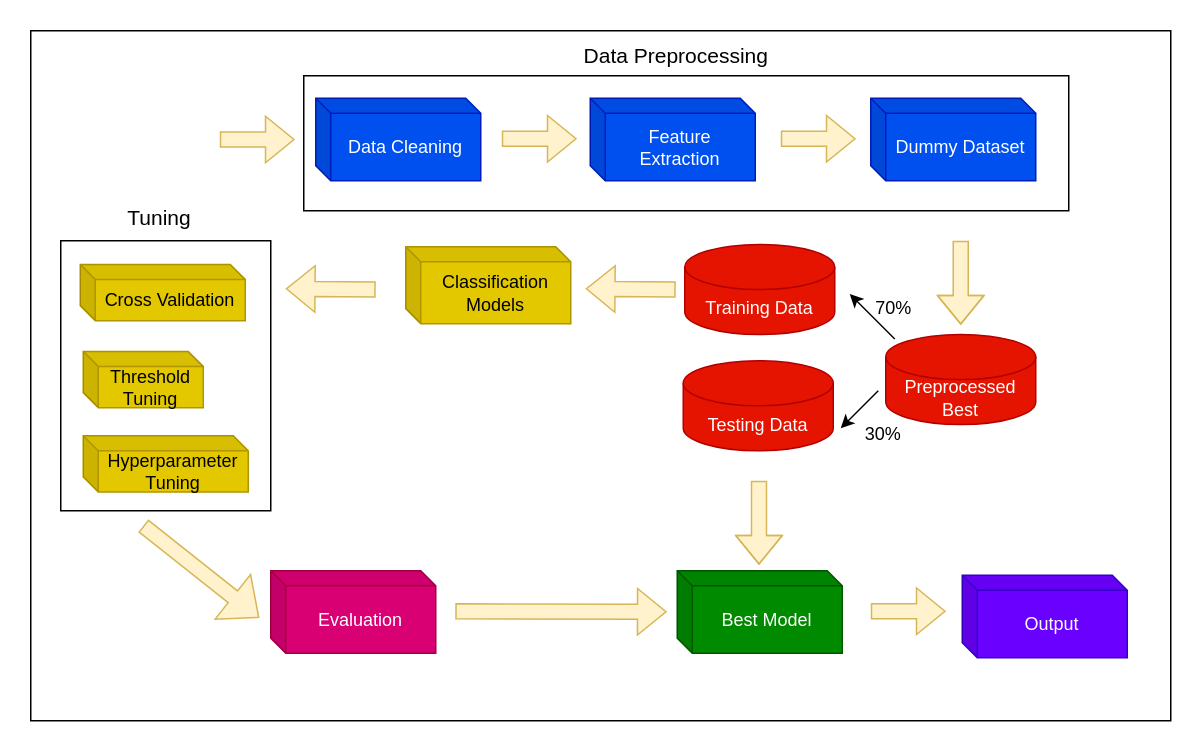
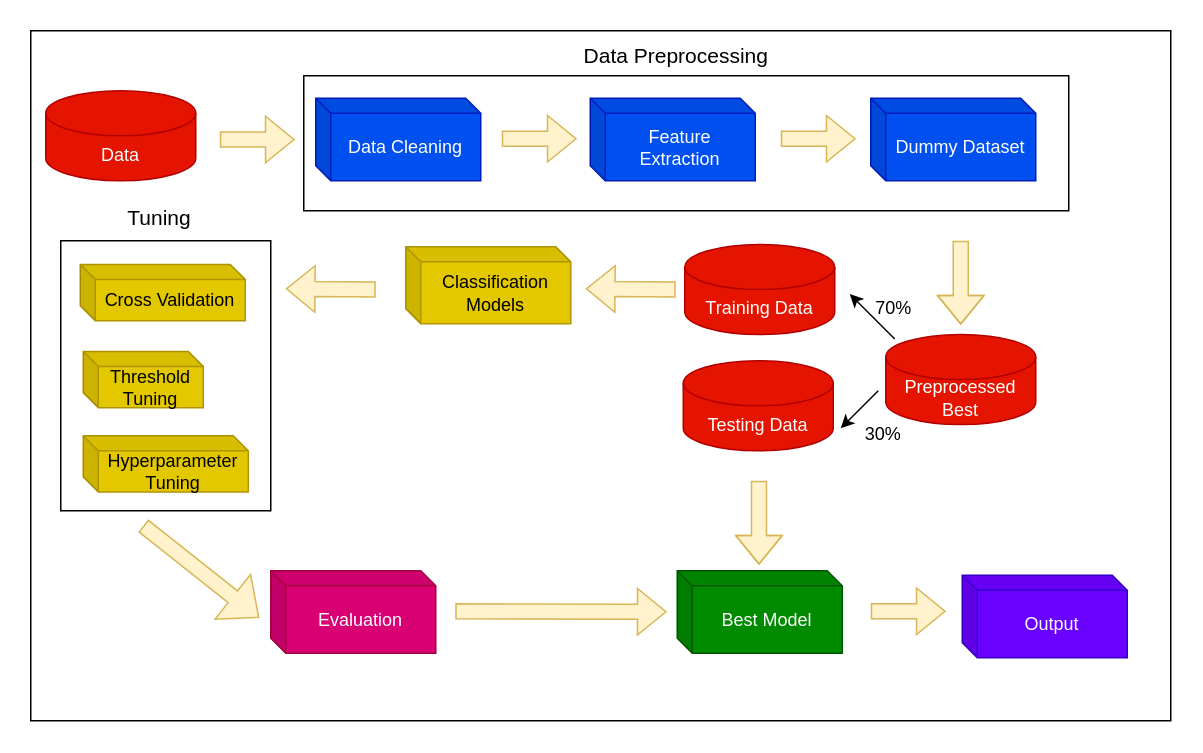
none -> (121, 136)
